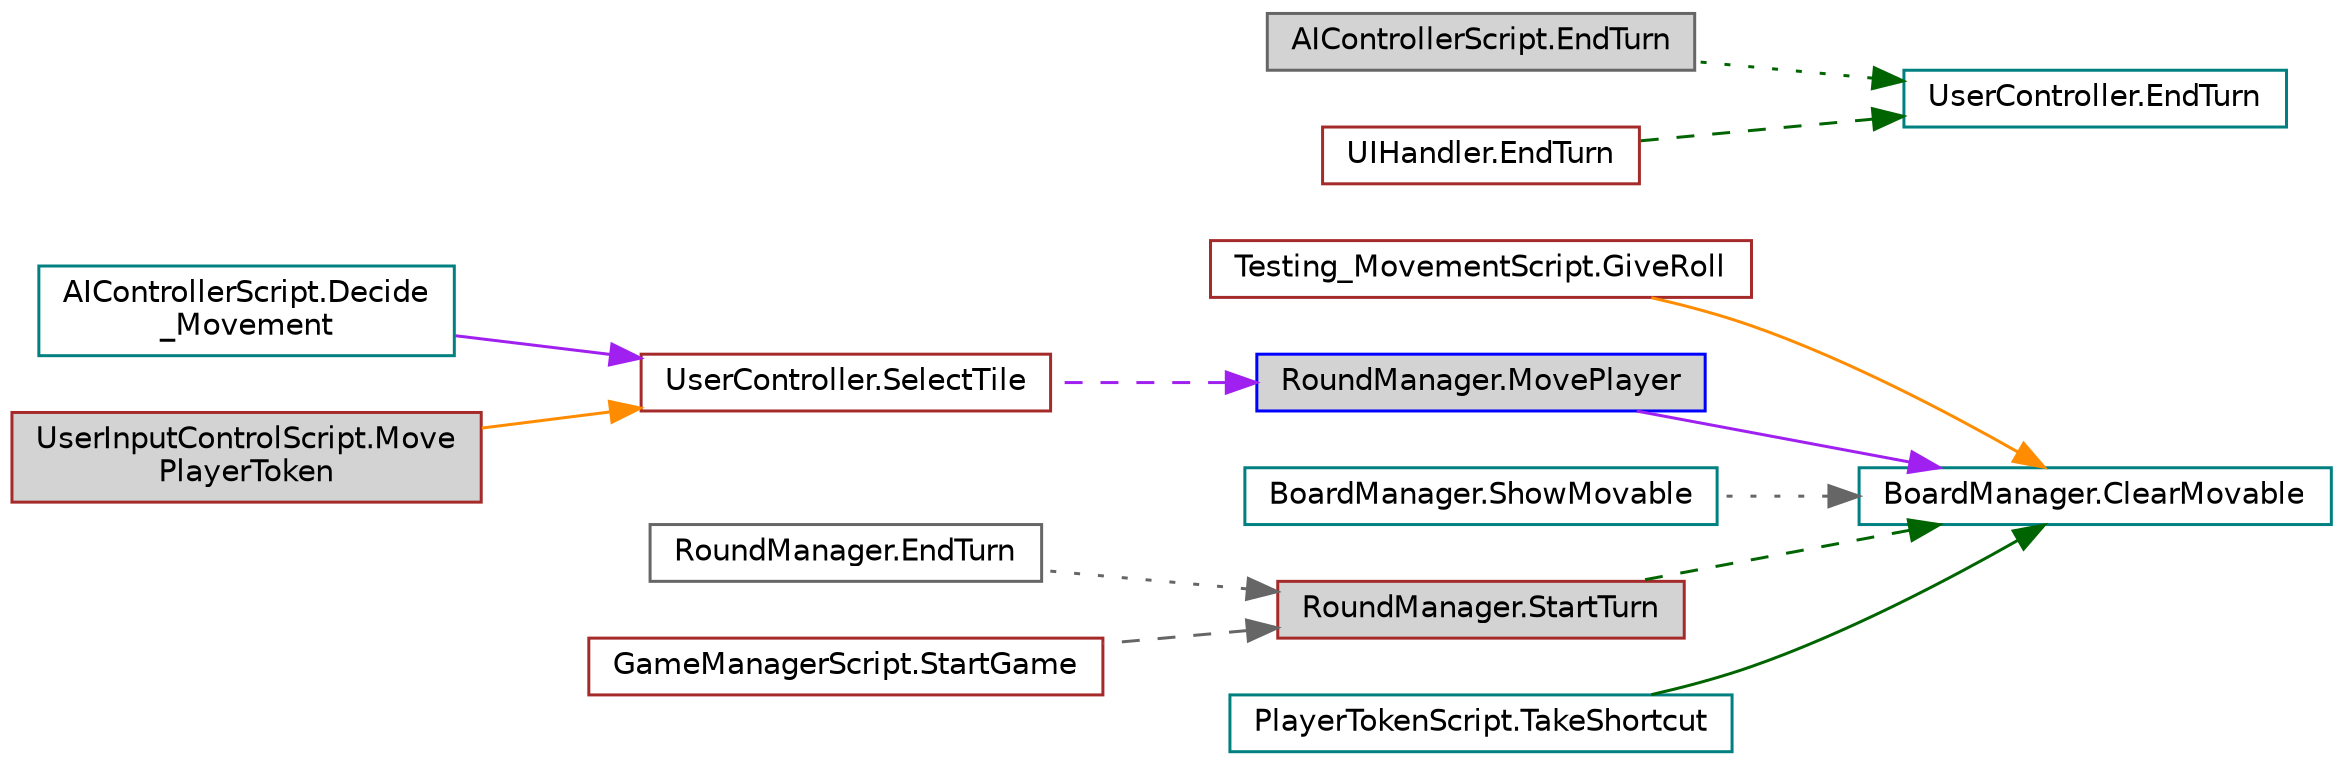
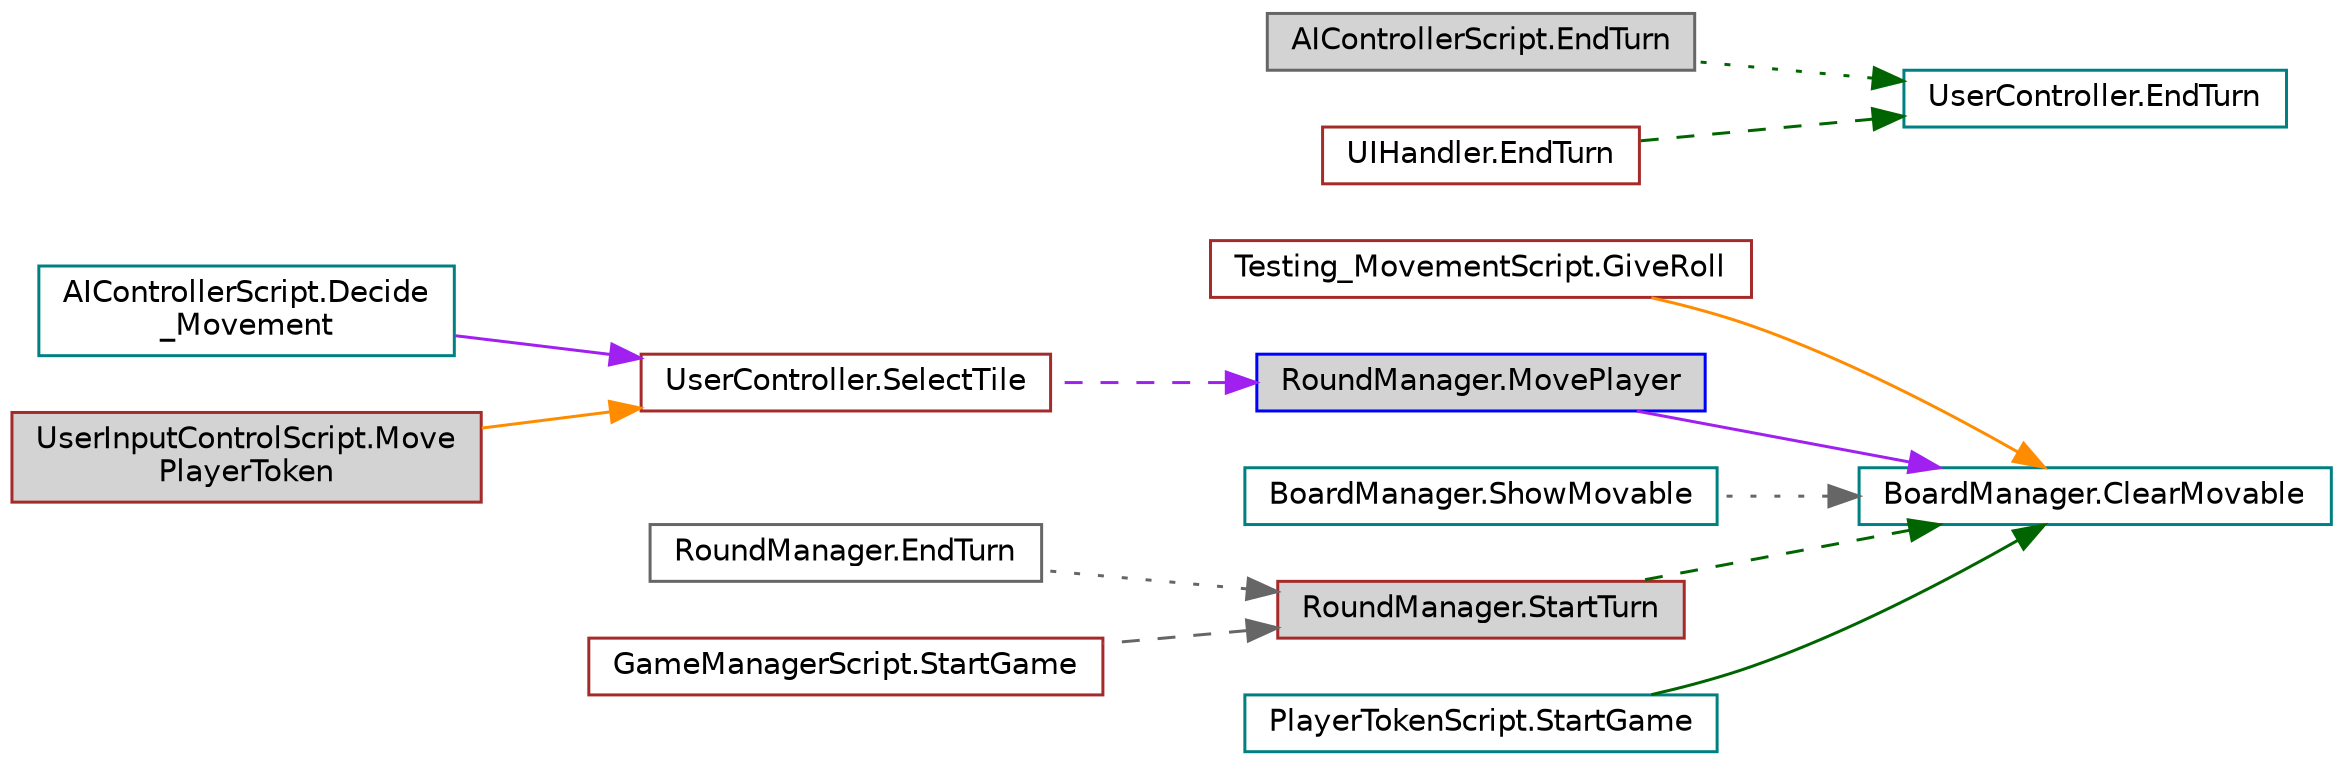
(1481, 723) -> (1481, 723)
